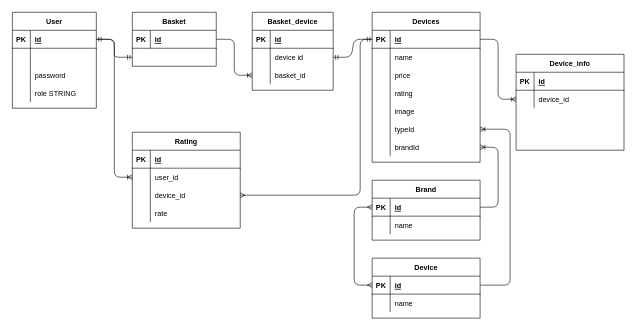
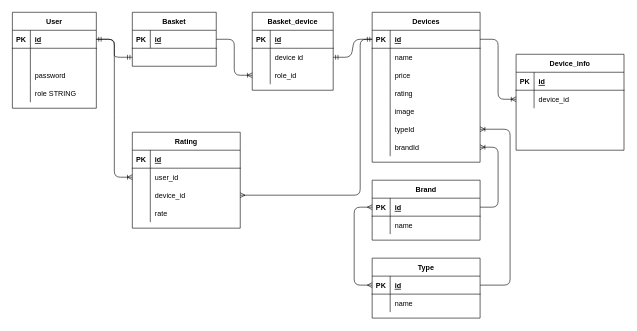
(292, 76) -> (287, 76)
(426, 268) -> (426, 268)
